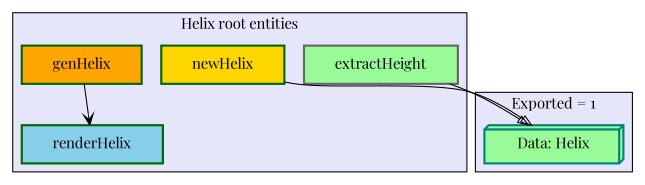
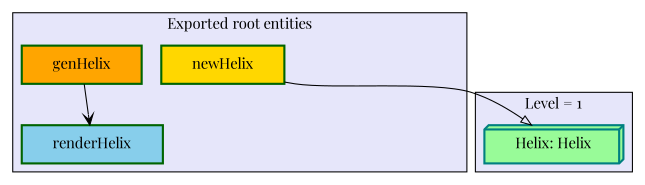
(240, 25) -> (240, 25)
(381, 65) -> none
(554, 105) -> (554, 105)
(554, 144) -> (554, 144)
